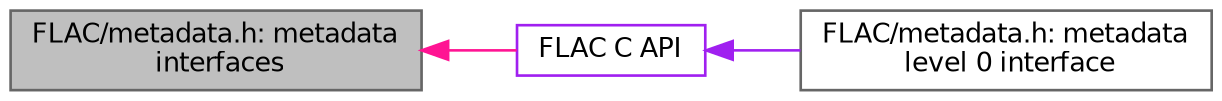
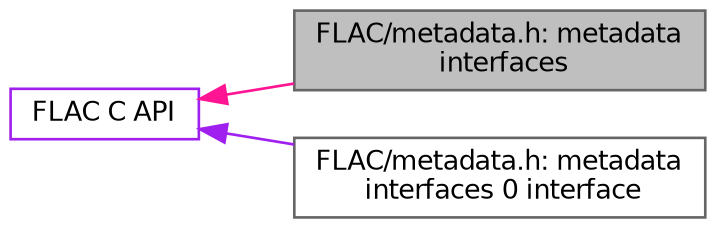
(483, 50) -> (260, 89)
(1006, 50) -> (500, 178)
